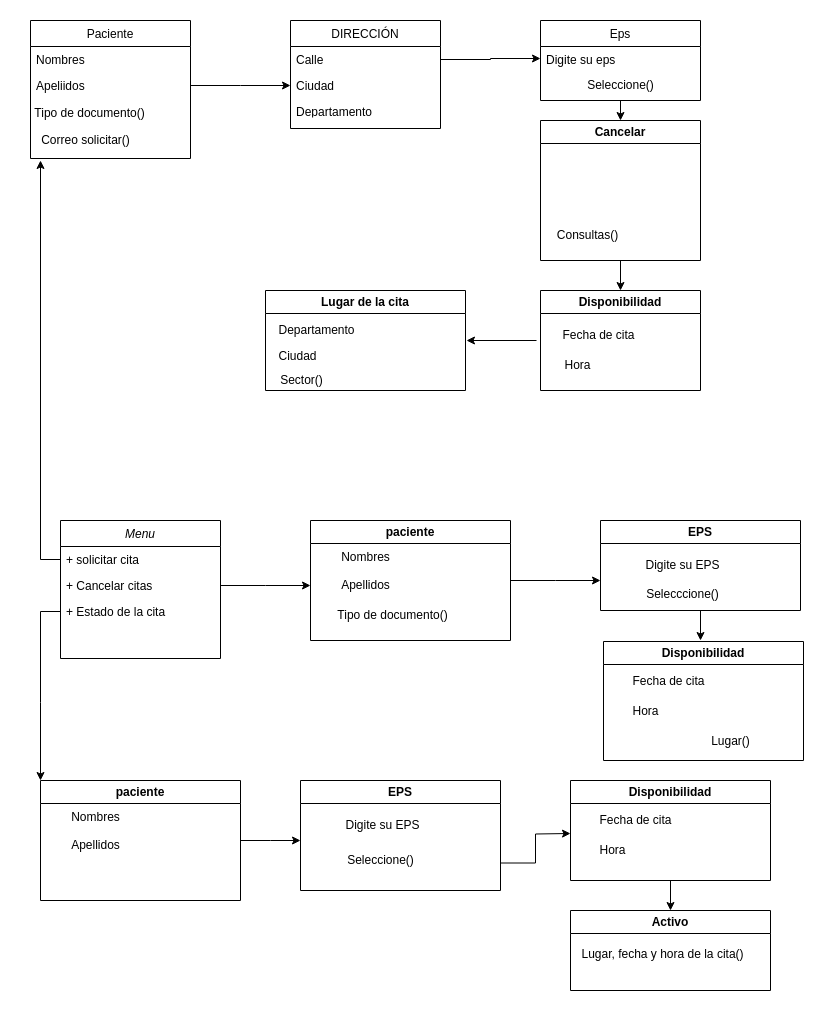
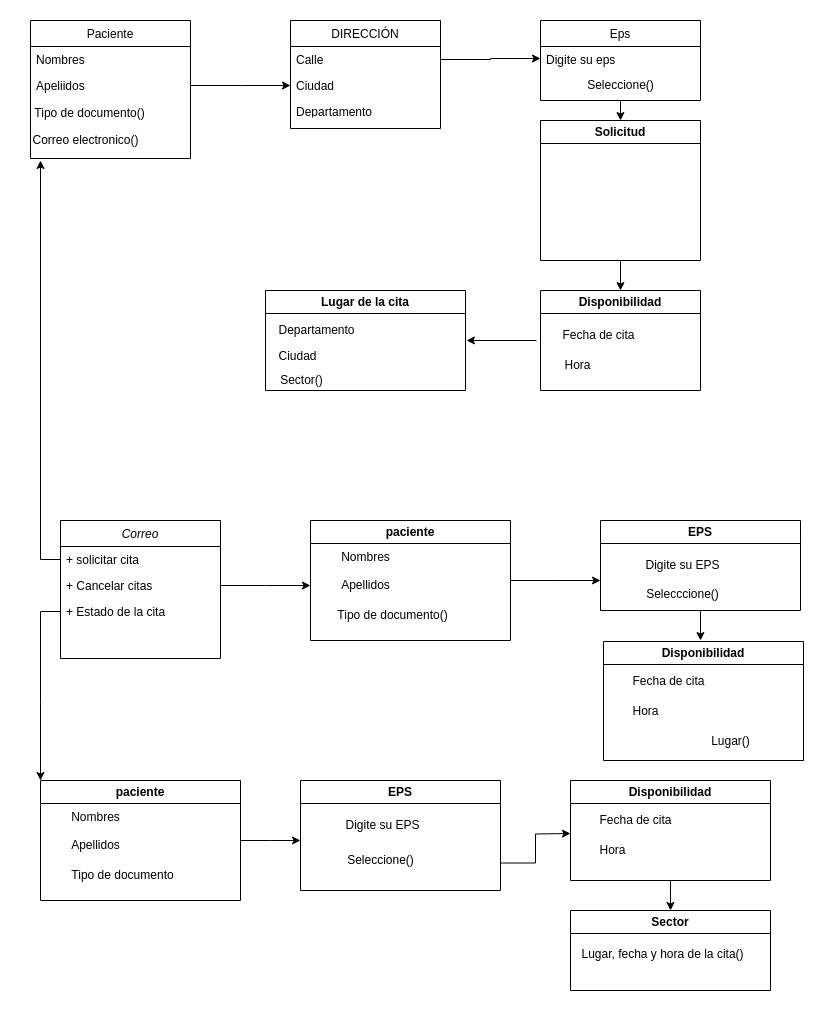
(621, 133) -> (621, 133)
(86, 141) -> (86, 141)
(588, 236) -> none
(140, 534) -> (140, 534)
none -> (123, 876)
(671, 923) -> (671, 923)
